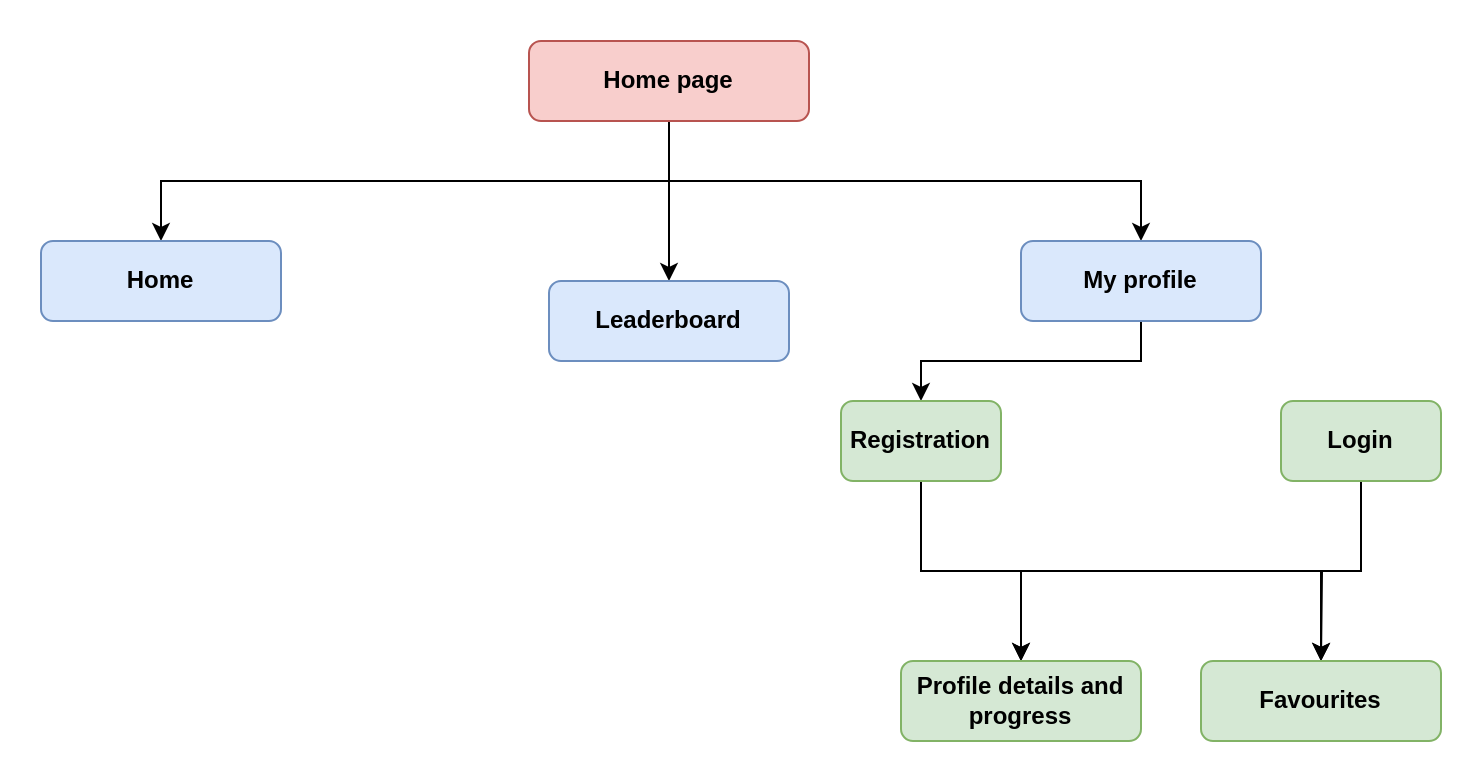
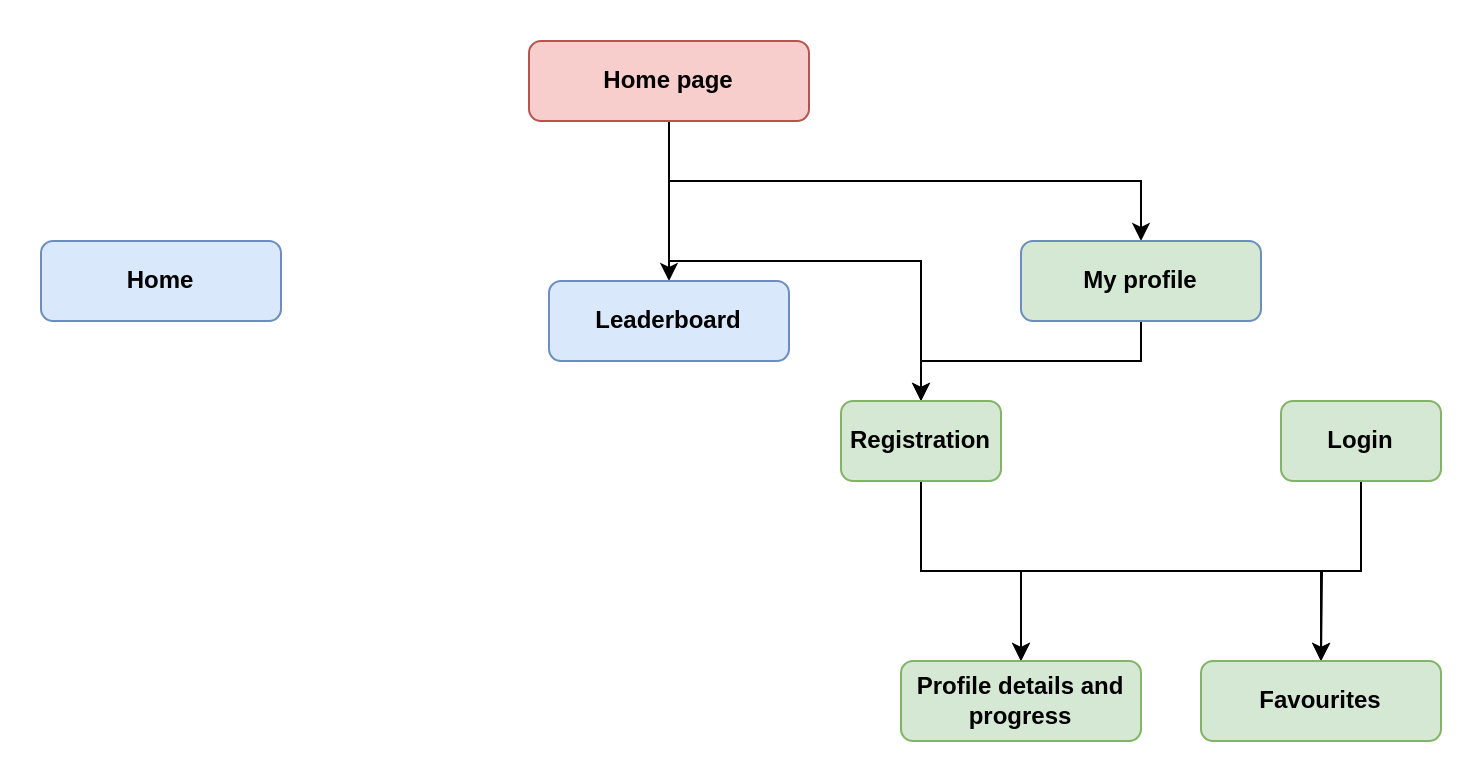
(390, 181) -> (845, 261)
(1141, 281) -> (1141, 281)
